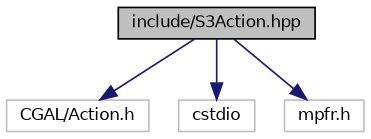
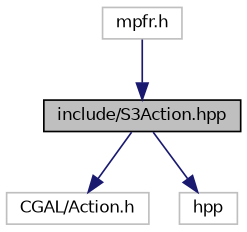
(264, 64) -> (142, 61)
(217, 116) -> (208, 208)
